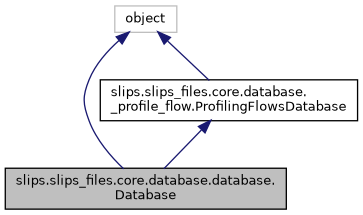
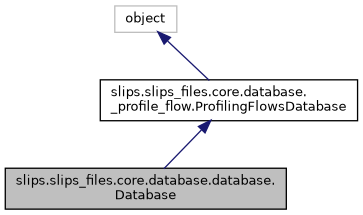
(85, 105) -> none
